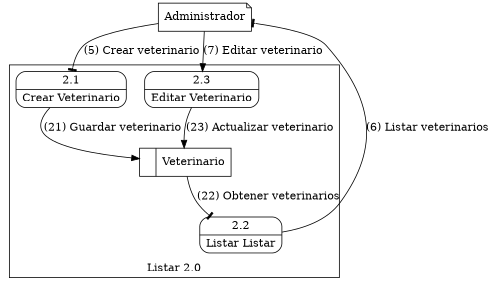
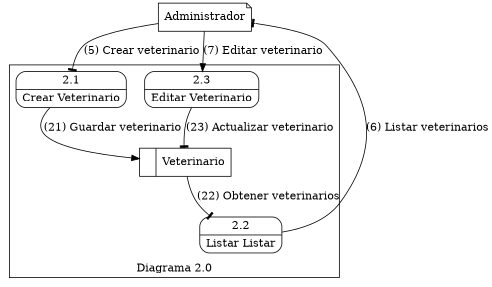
(186, 123) -> (185, 125)
(174, 269) -> (174, 269)
